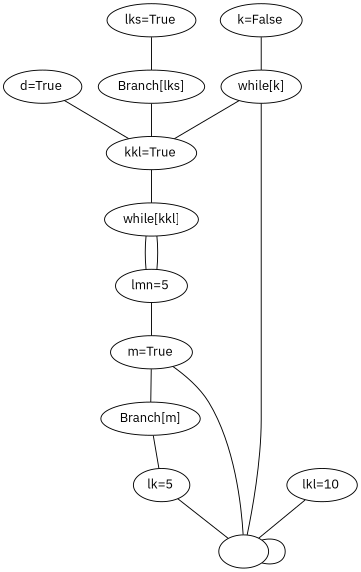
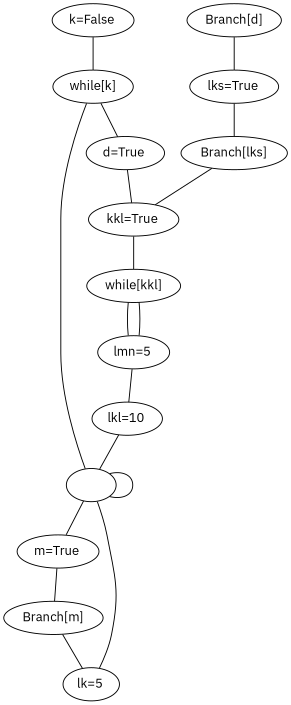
none -> (234, 20)
(207, 120) -> (109, 120)
(151, 319) -> (130, 386)
